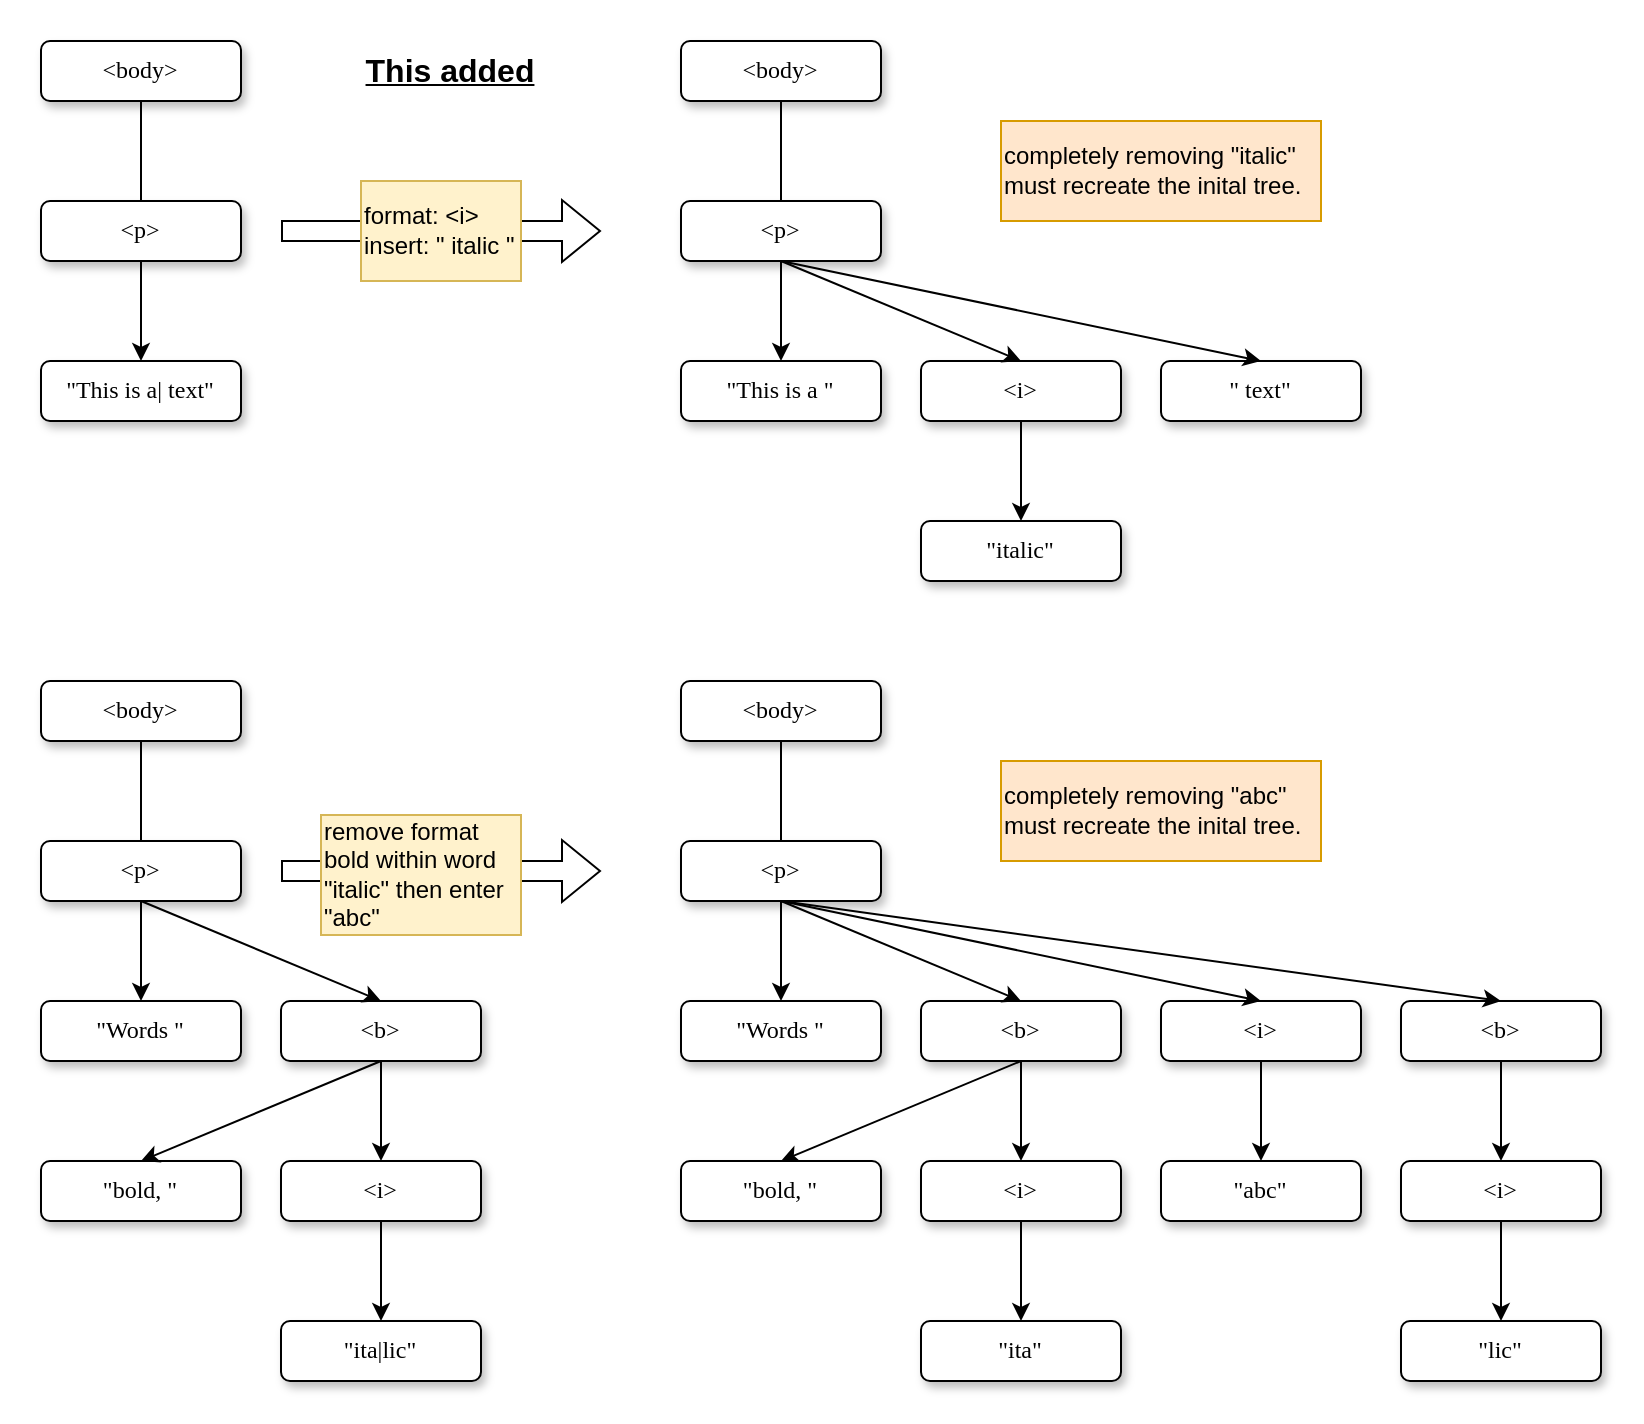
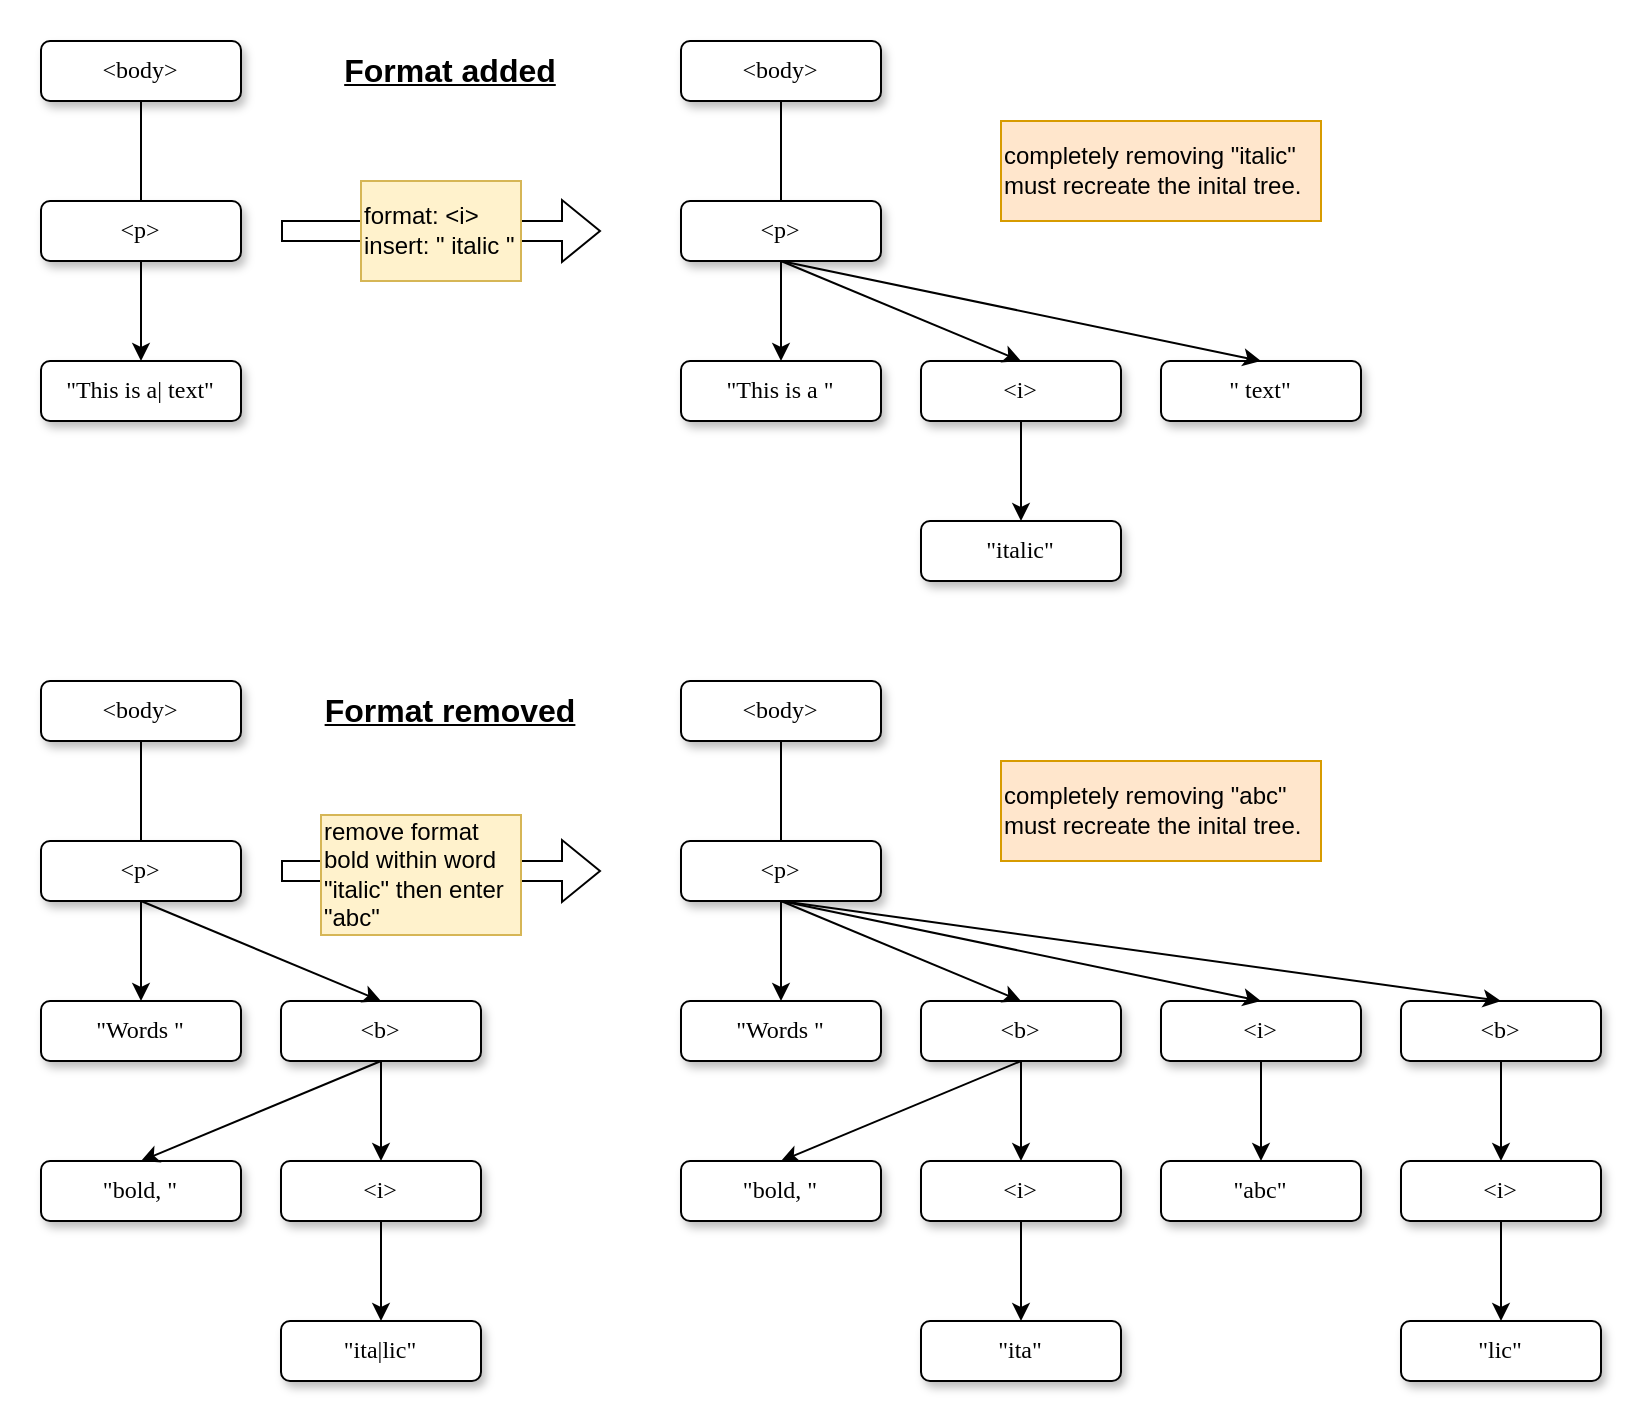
(451, 71) -> (451, 71)
none -> (451, 711)
